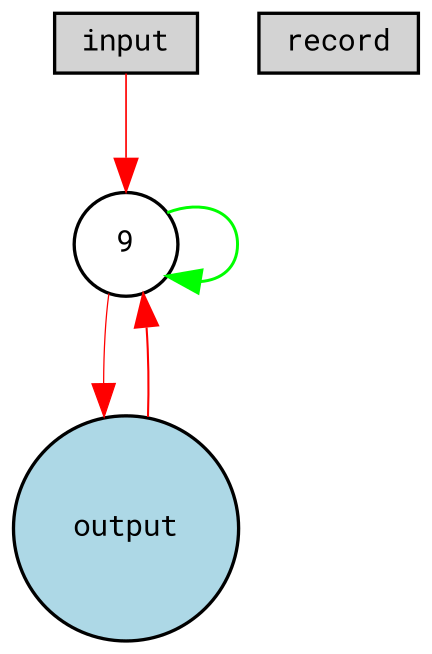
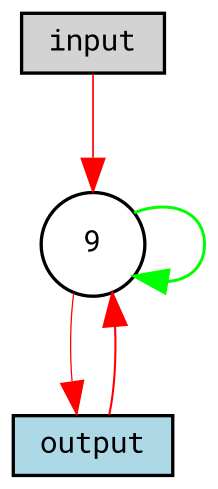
(339, 43) -> none
(126, 528) -> (93, 446)
